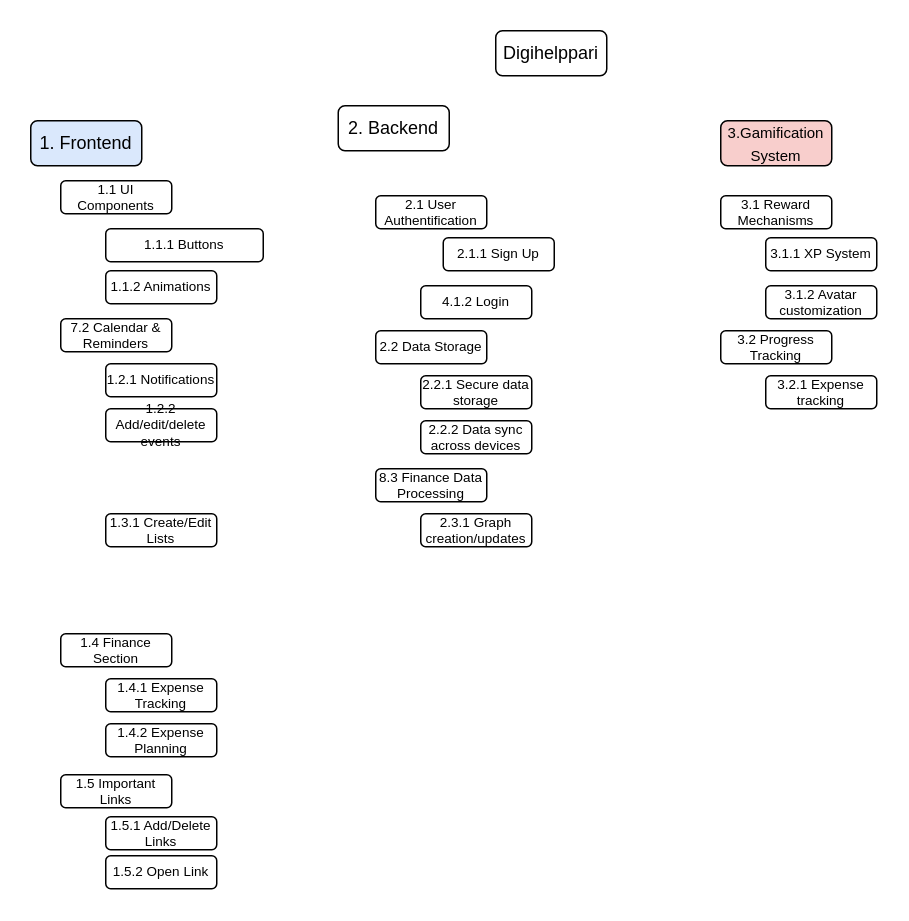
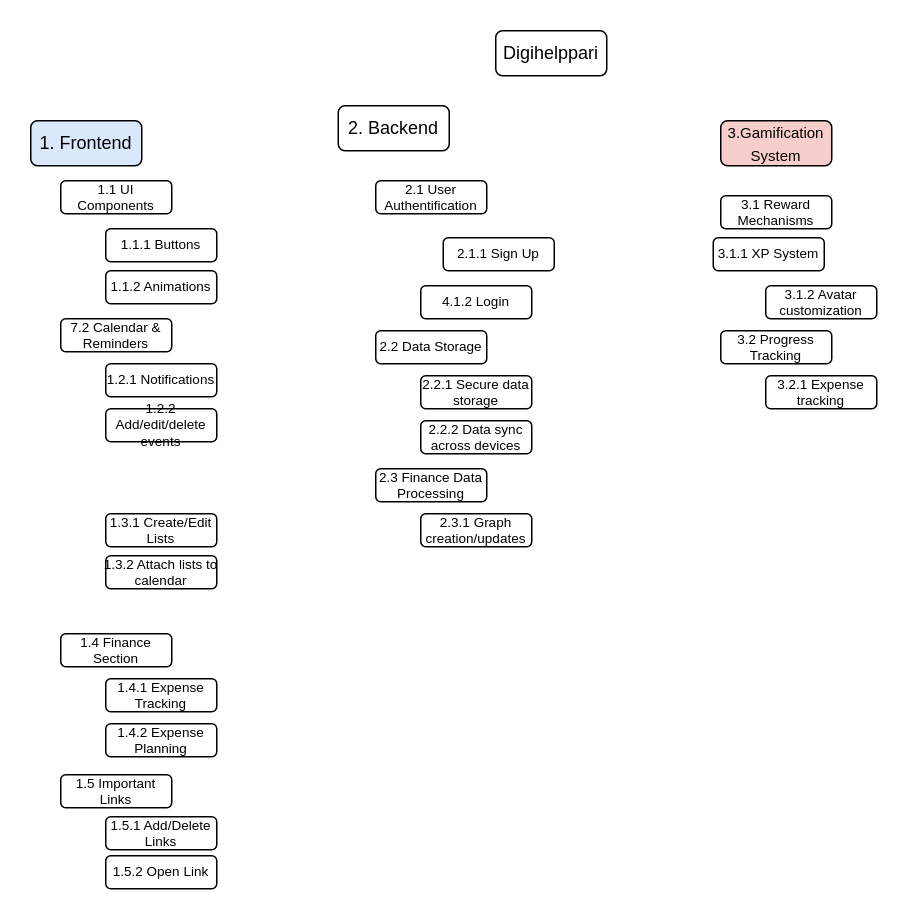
(431, 212) -> (431, 197)
(185, 245) -> (161, 245)
(821, 254) -> (769, 254)
(431, 485) -> (431, 485)
none -> (161, 572)
